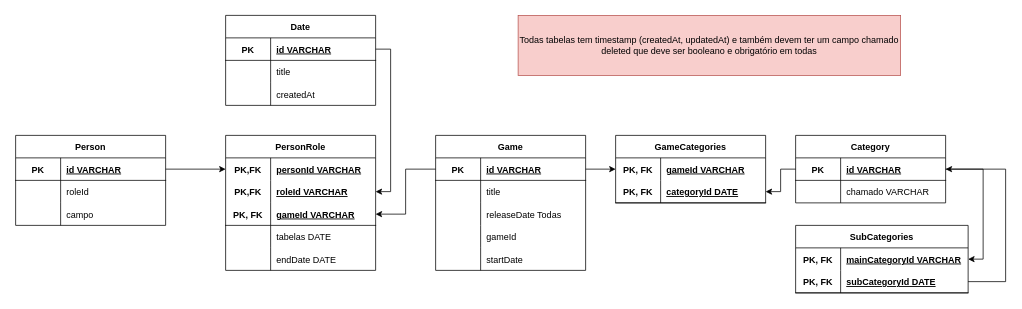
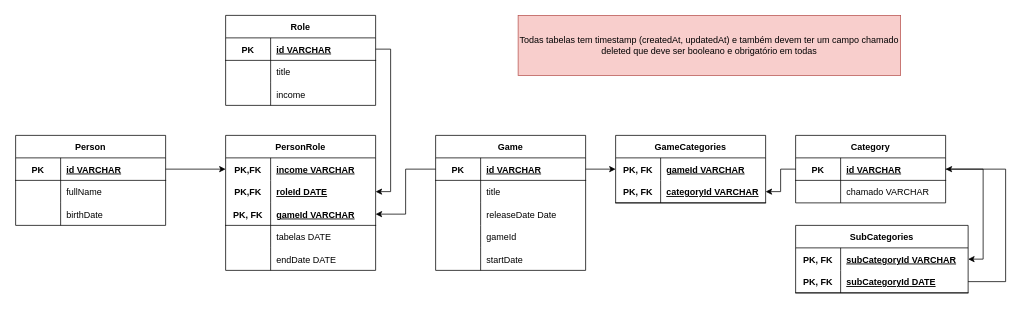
(300, 27) -> (300, 27)
(299, 95) -> (290, 95)
(315, 170) -> (309, 170)
(80, 192) -> (84, 192)
(309, 192) -> (301, 192)
(703, 192) -> (710, 192)
(79, 215) -> (88, 215)
(527, 215) -> (524, 215)
(899, 260) -> (898, 260)
